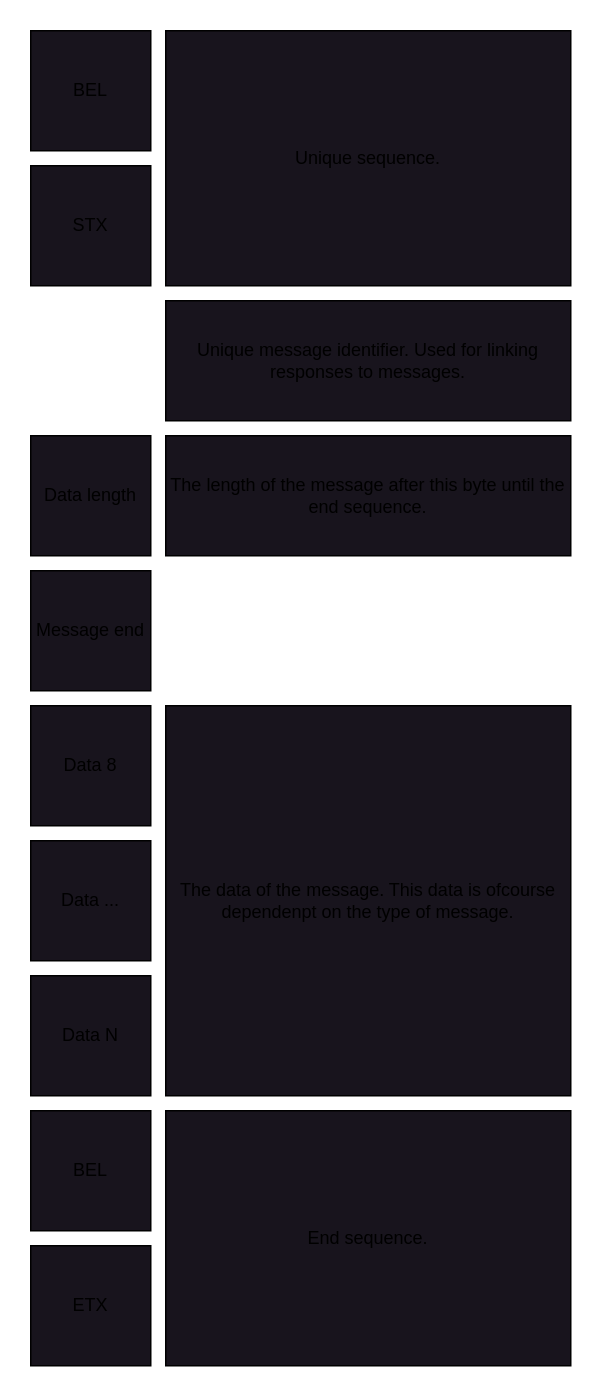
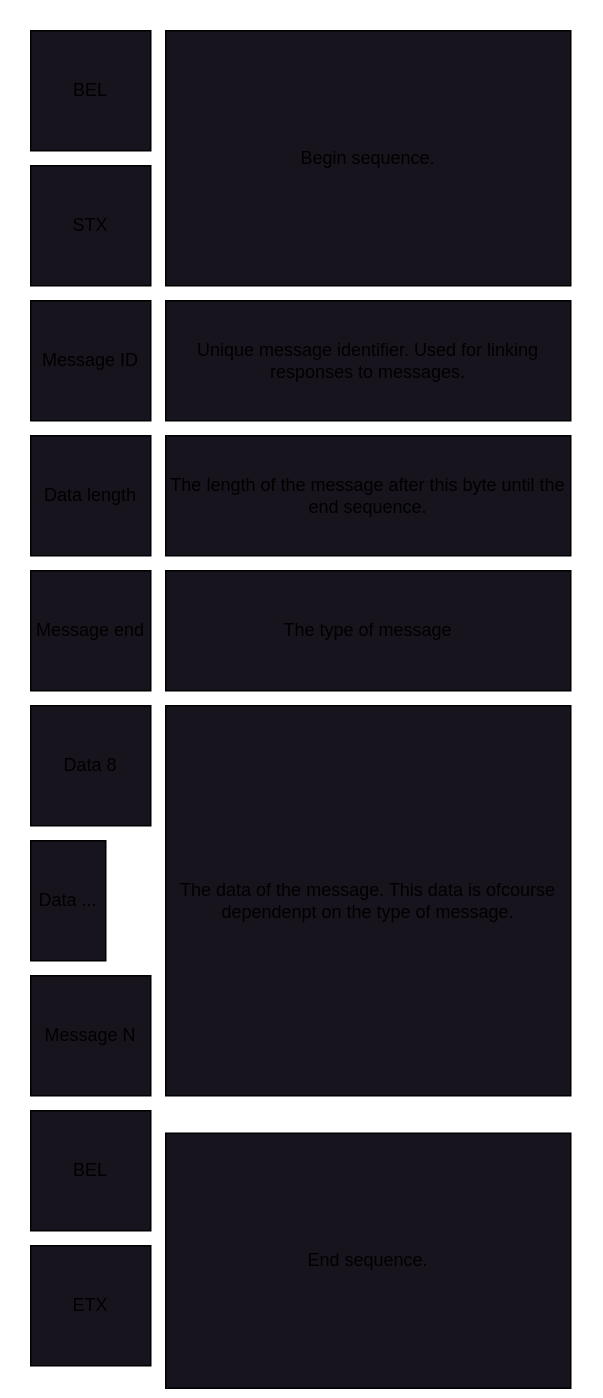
(368, 158) -> (368, 158)
none -> (91, 361)
none -> (368, 631)
(91, 901) -> (68, 901)
(91, 1036) -> (91, 1036)
(368, 1238) -> (368, 1261)
